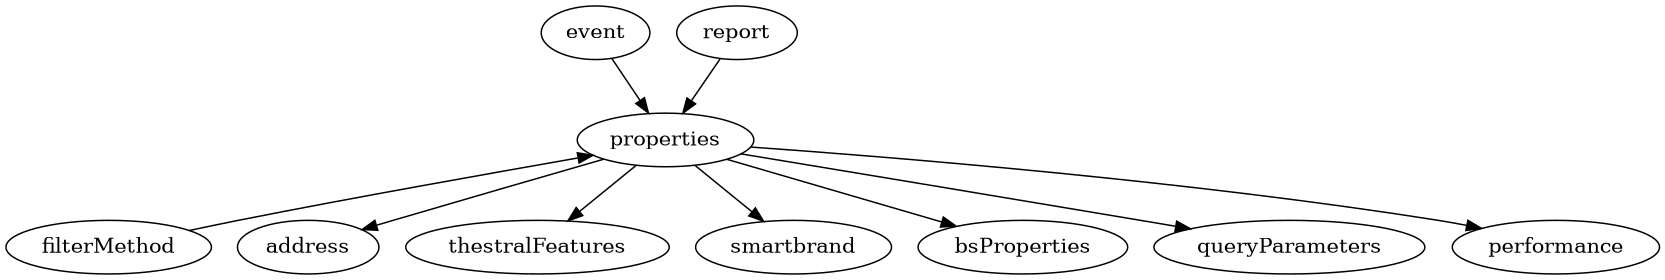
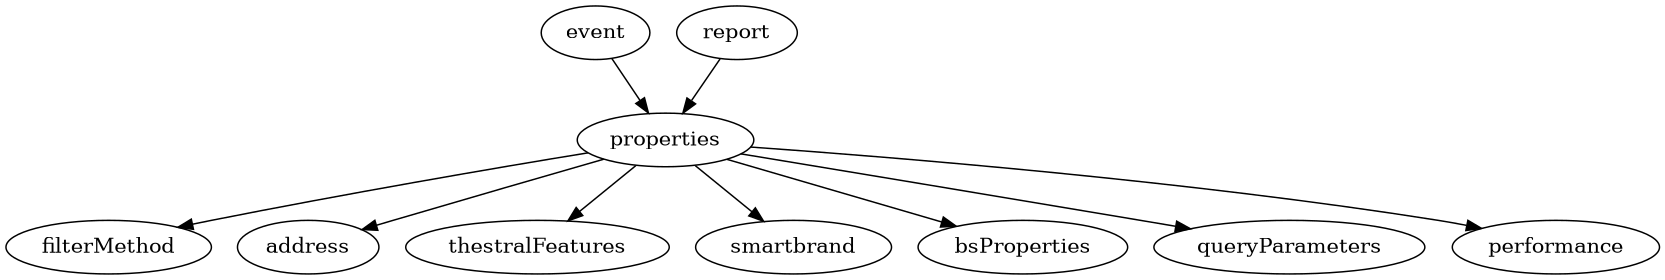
(383, 193) -> (390, 187)
